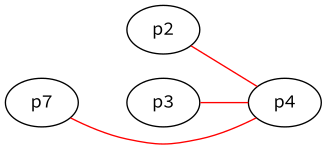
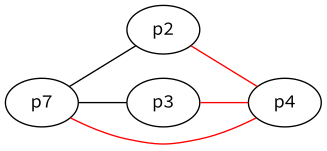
none -> (103, 66)
none -> (103, 103)
